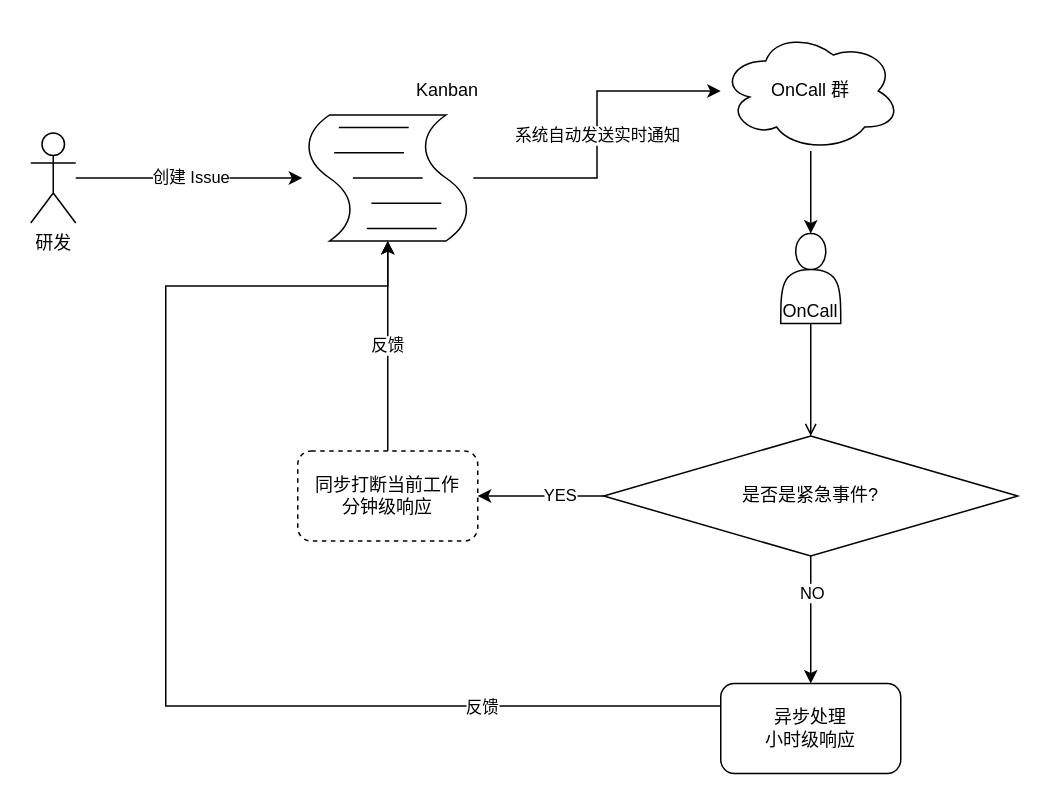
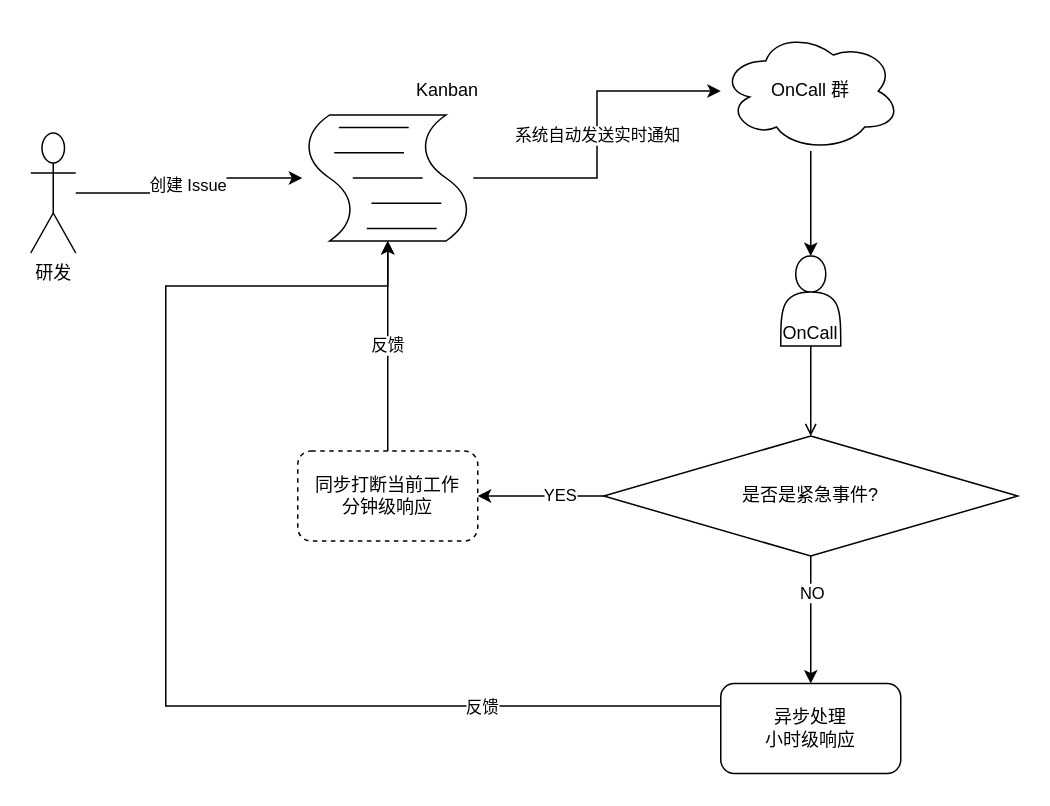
(53, 178) -> (53, 193)
(811, 278) -> (811, 301)
